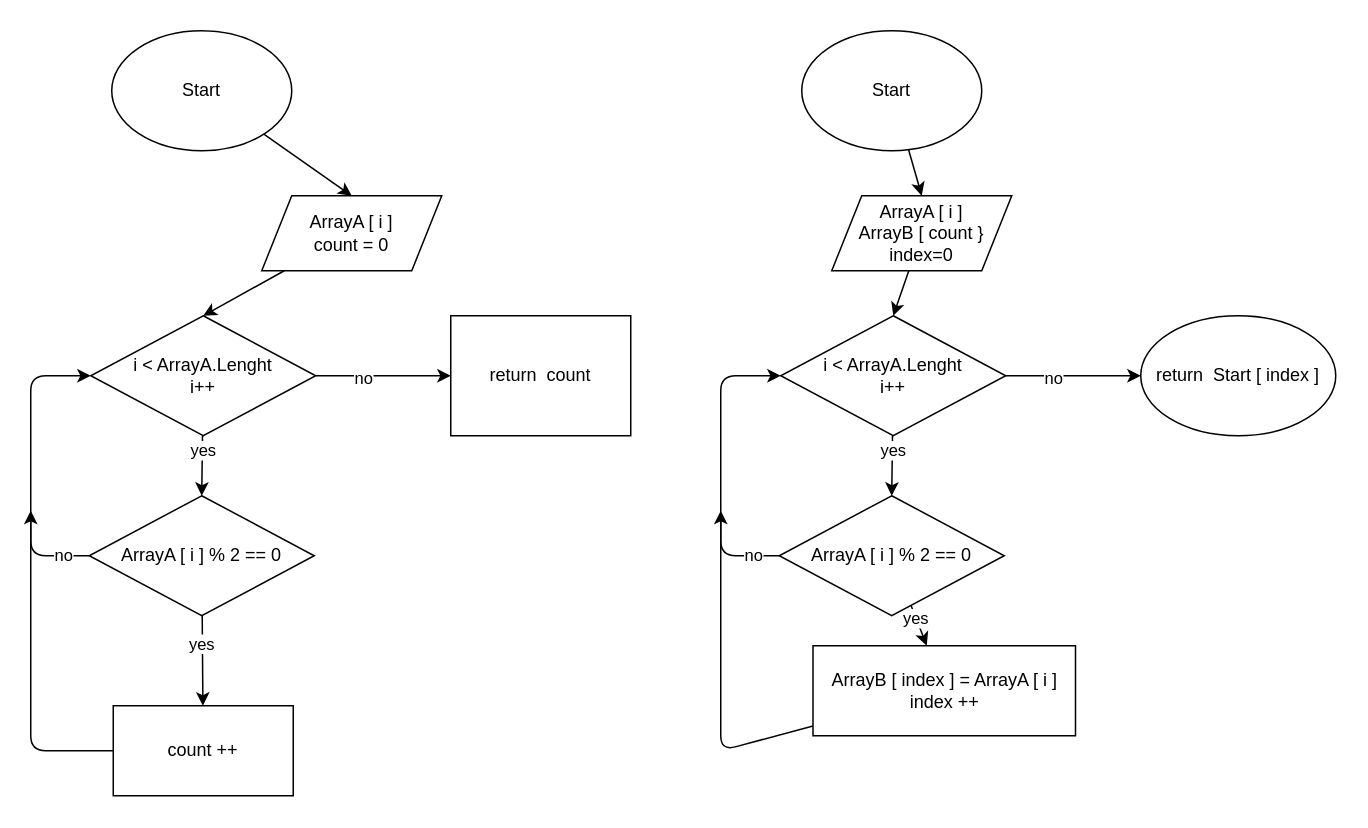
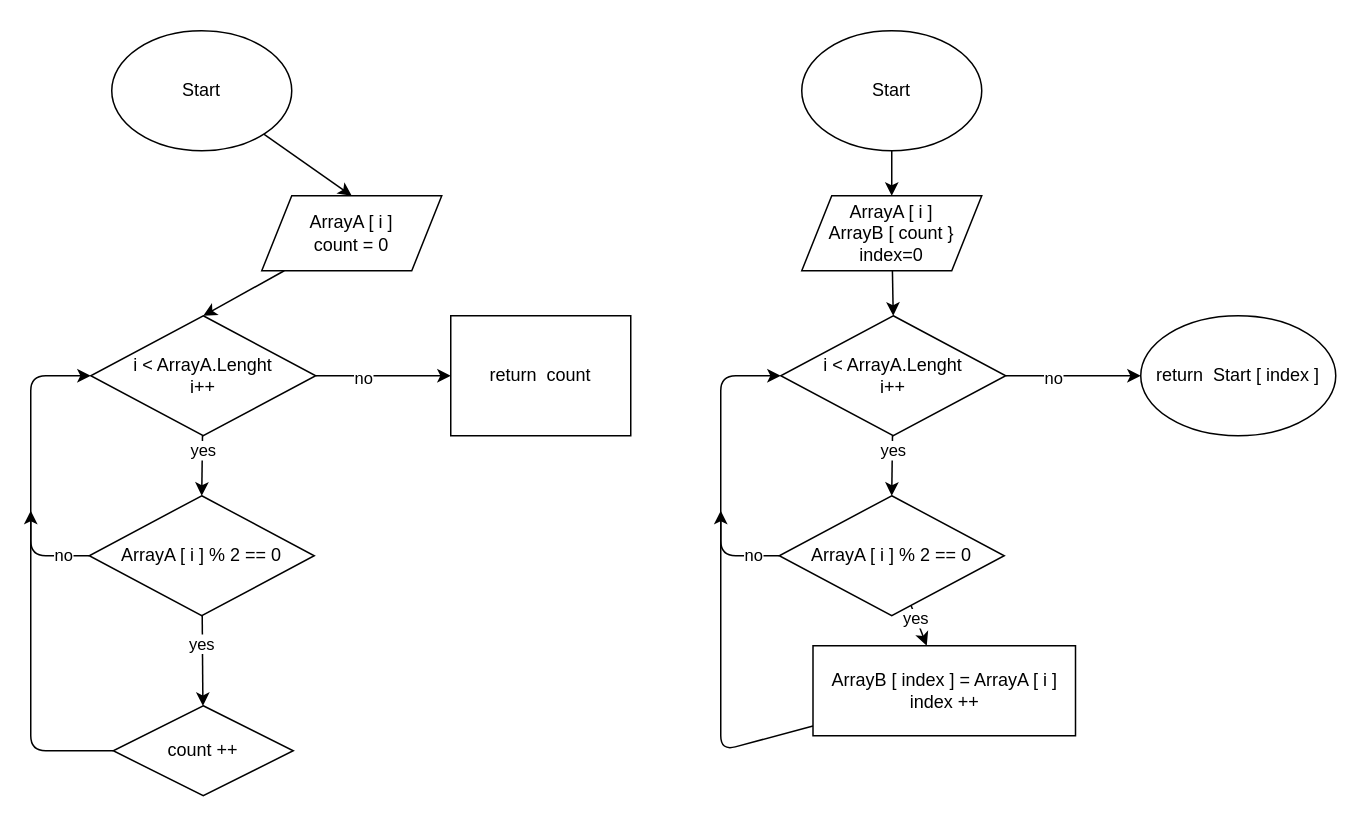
(922, 233) -> (892, 233)
(203, 751) -> (203, 751)
